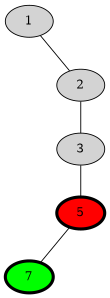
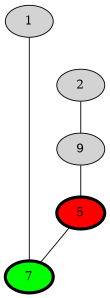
(55, 53) -> (29, 149)
(81, 149) -> (81, 149)
